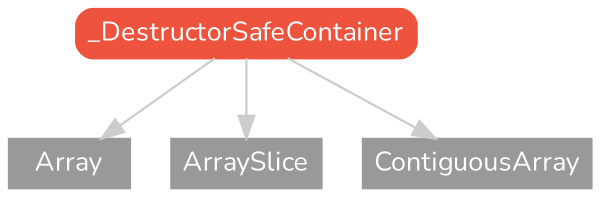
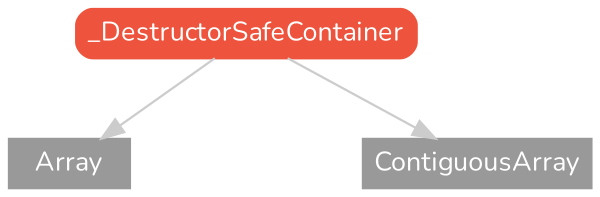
(246, 164) -> none
